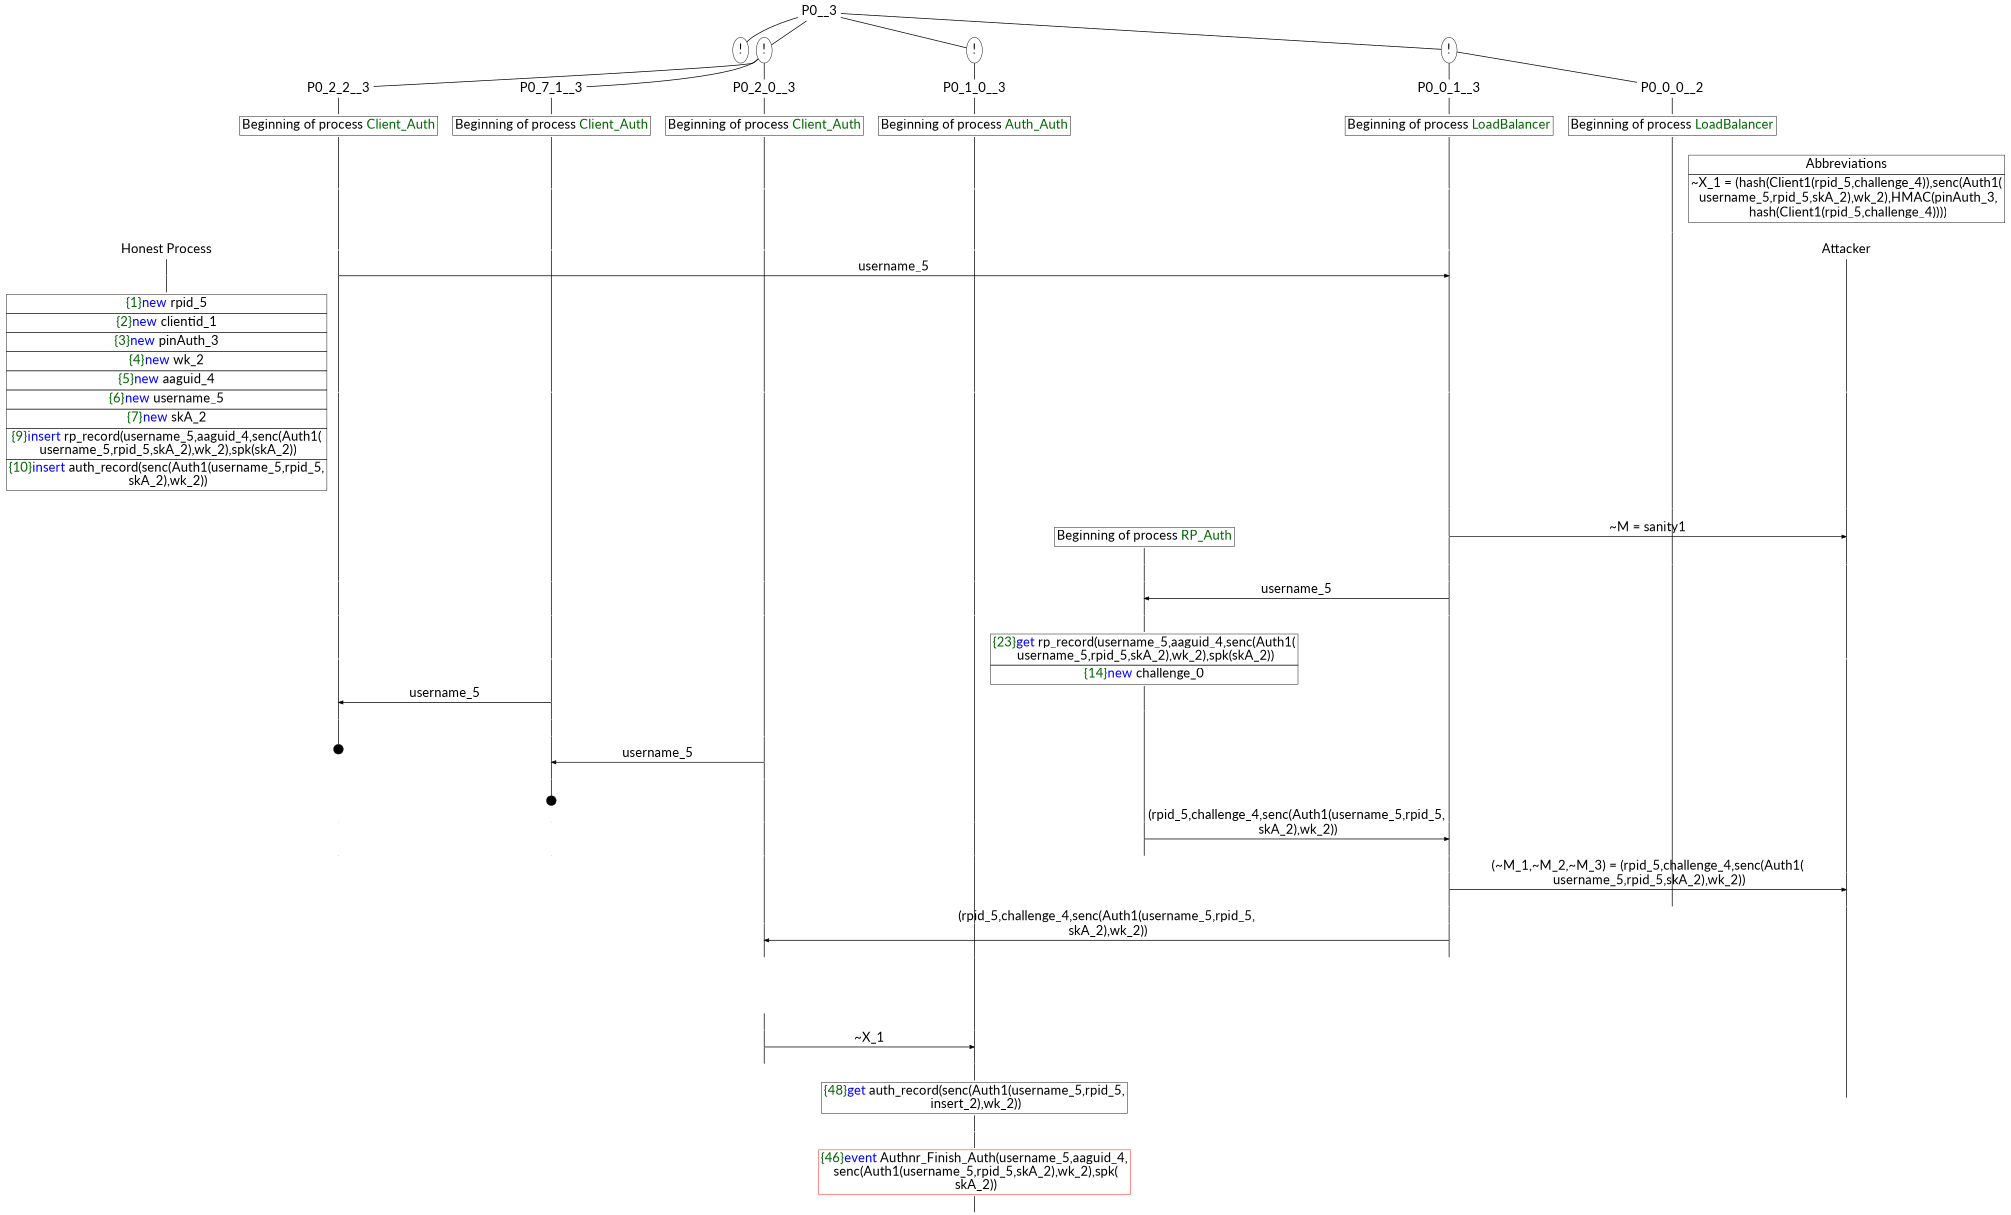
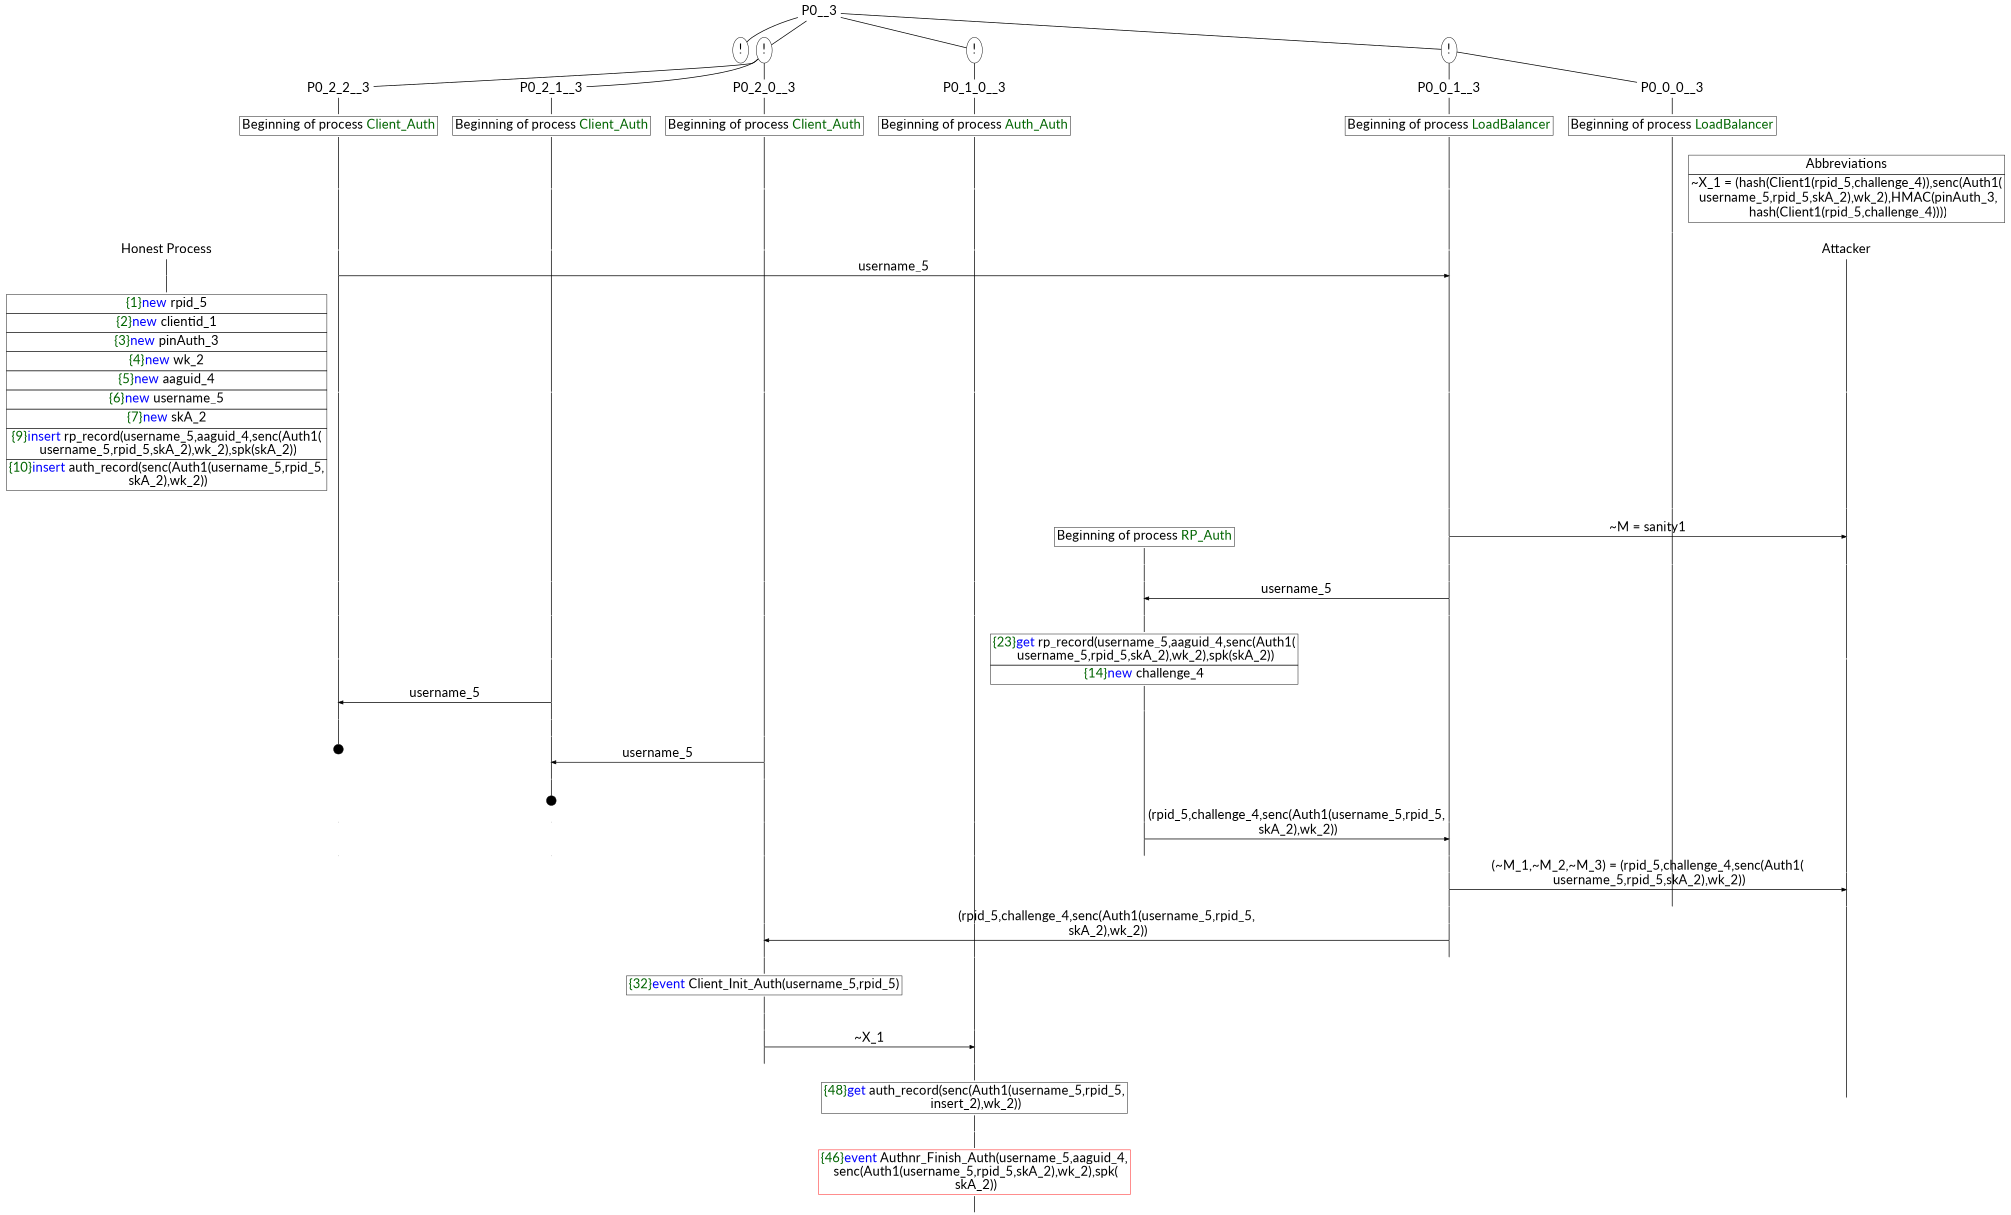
(551, 89) -> (551, 89)
(1672, 89) -> (1672, 89)
(1170, 674) -> (1170, 674)
none -> (764, 985)
